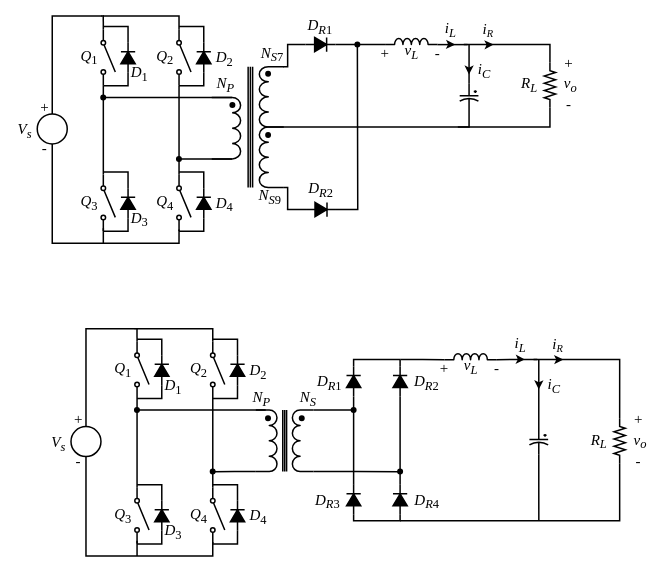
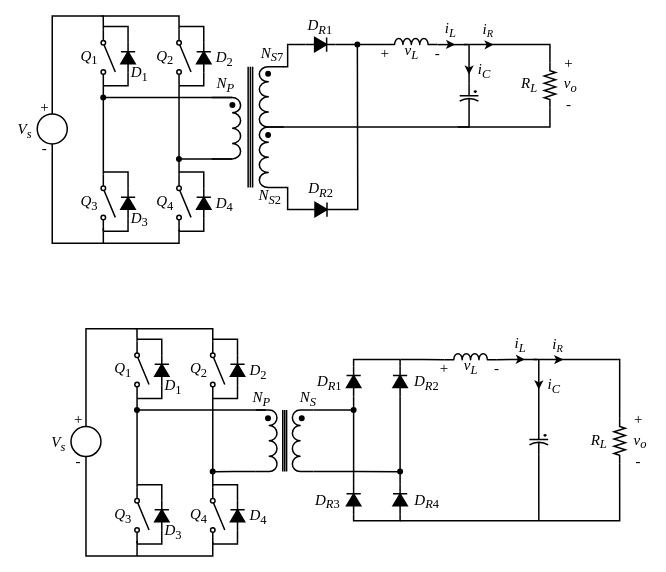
(270, 197) -> (270, 197)
